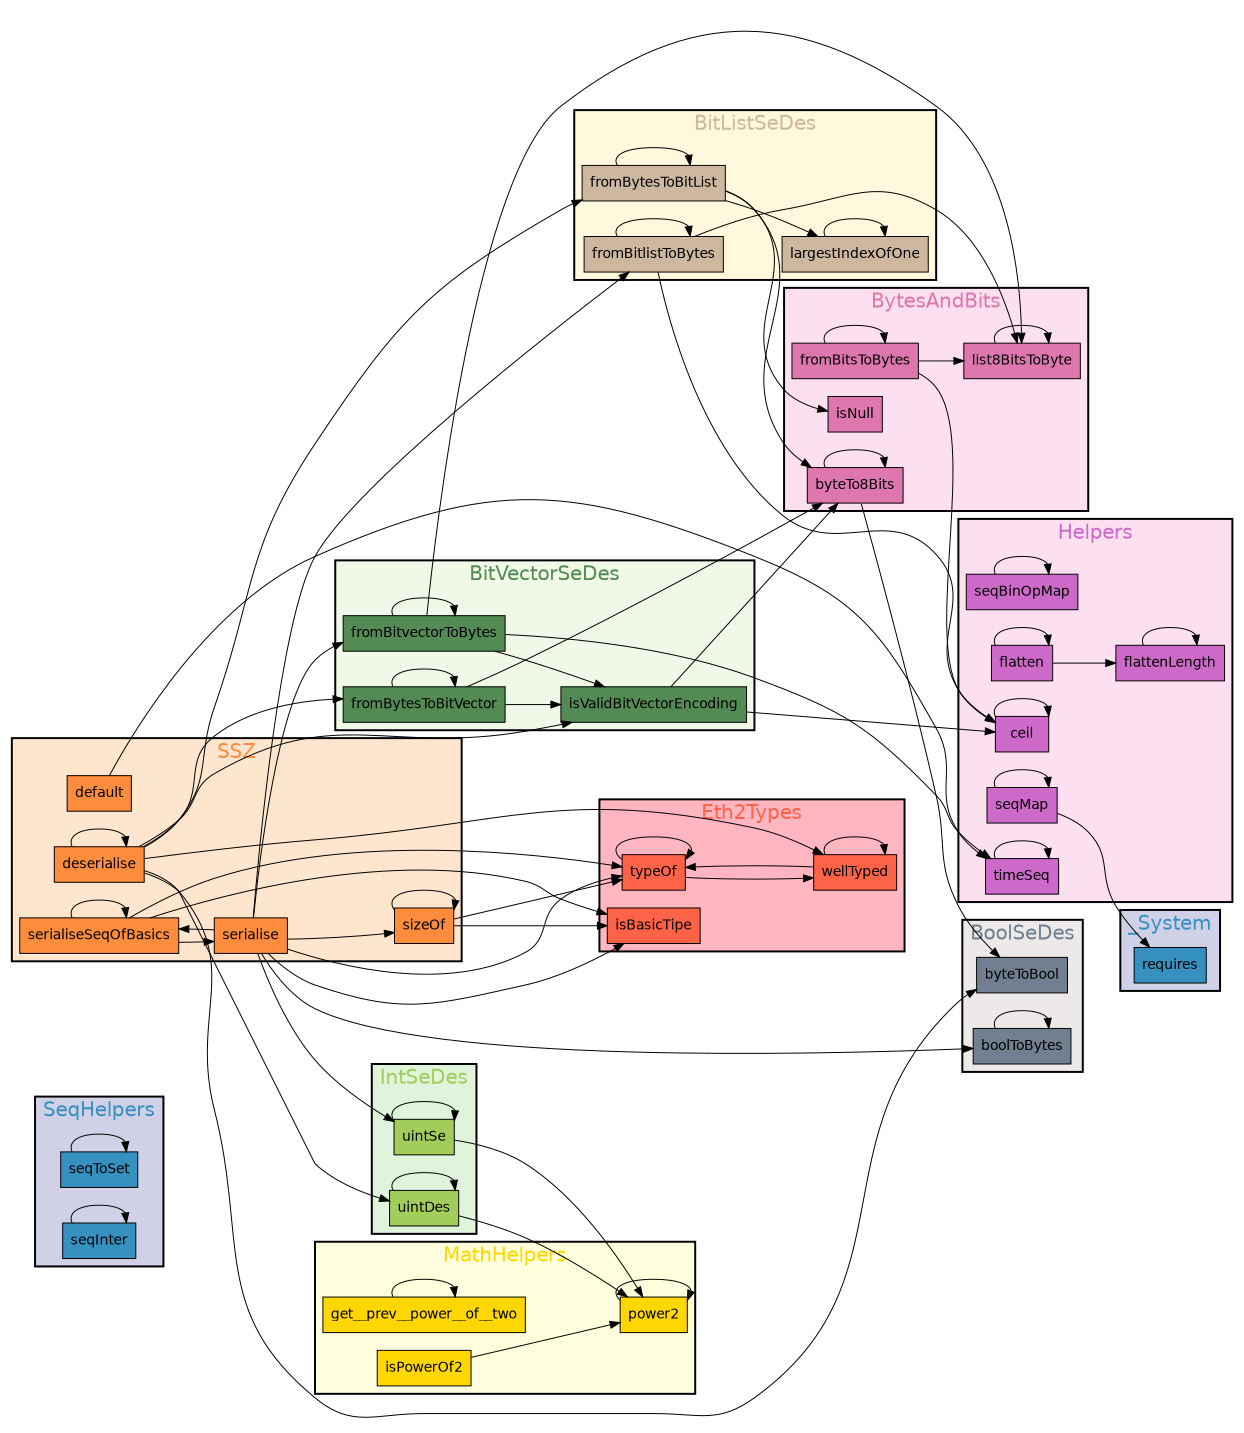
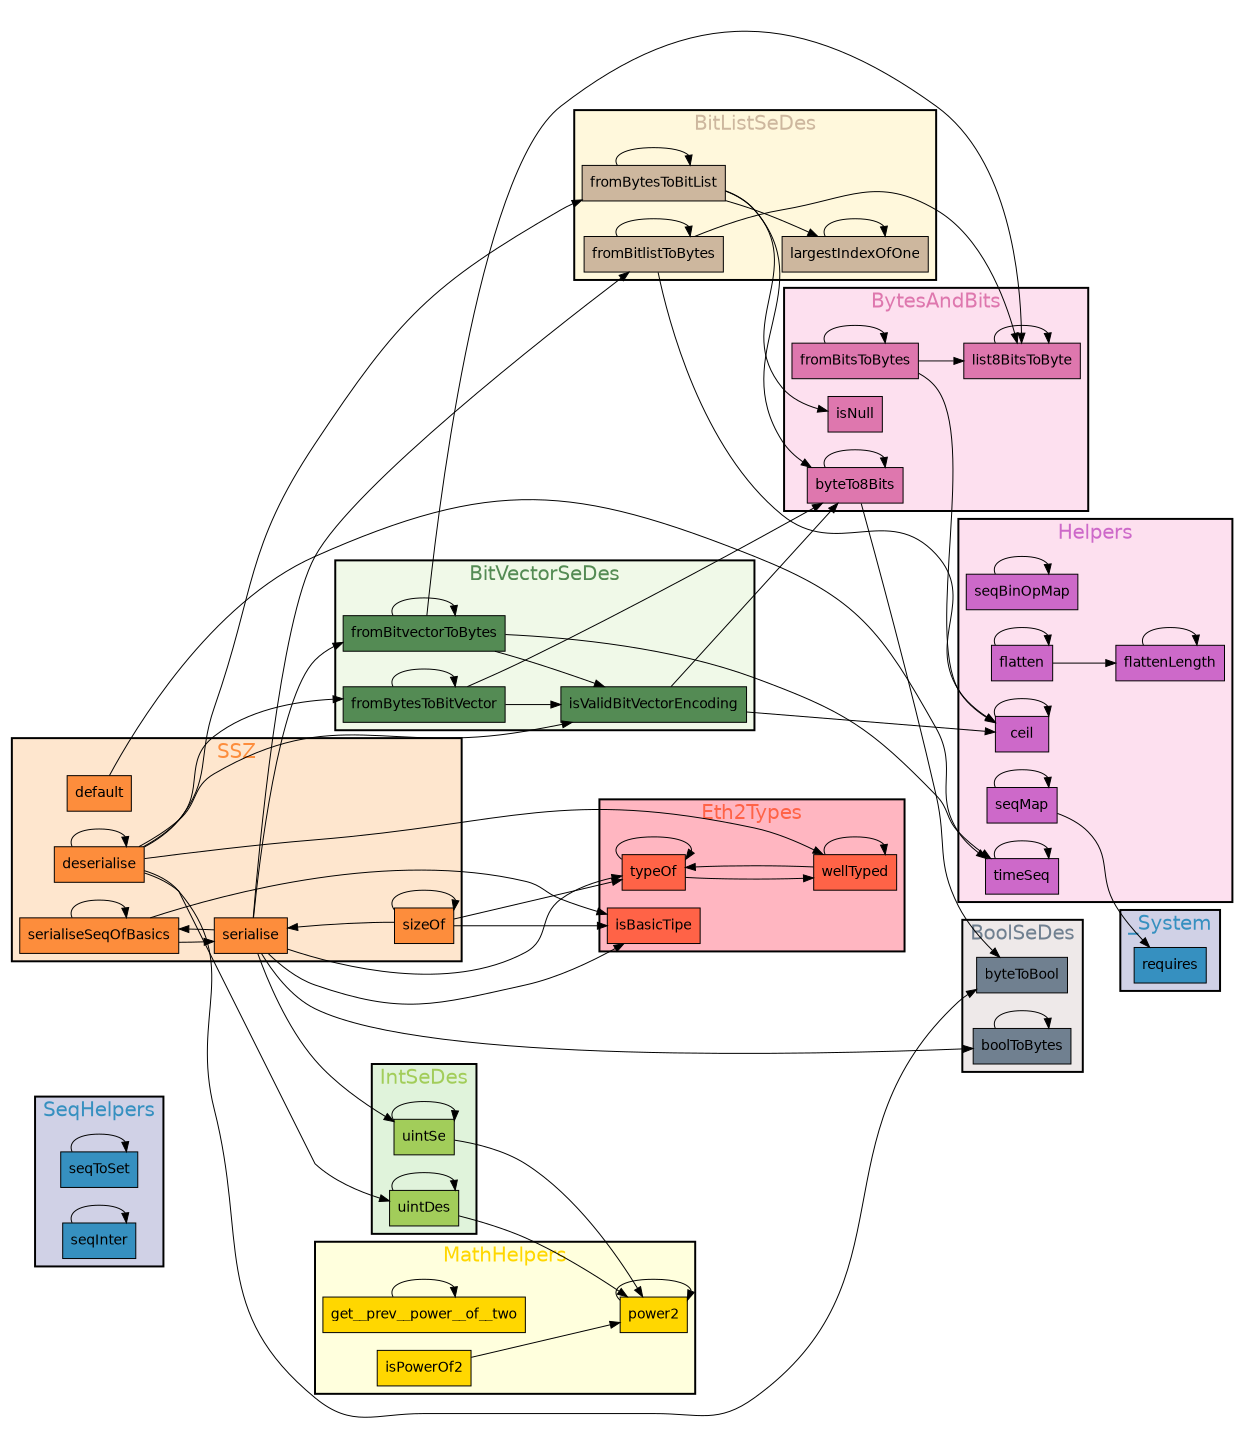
(365, 852) -> none
(336, 937) -> (346, 924)
